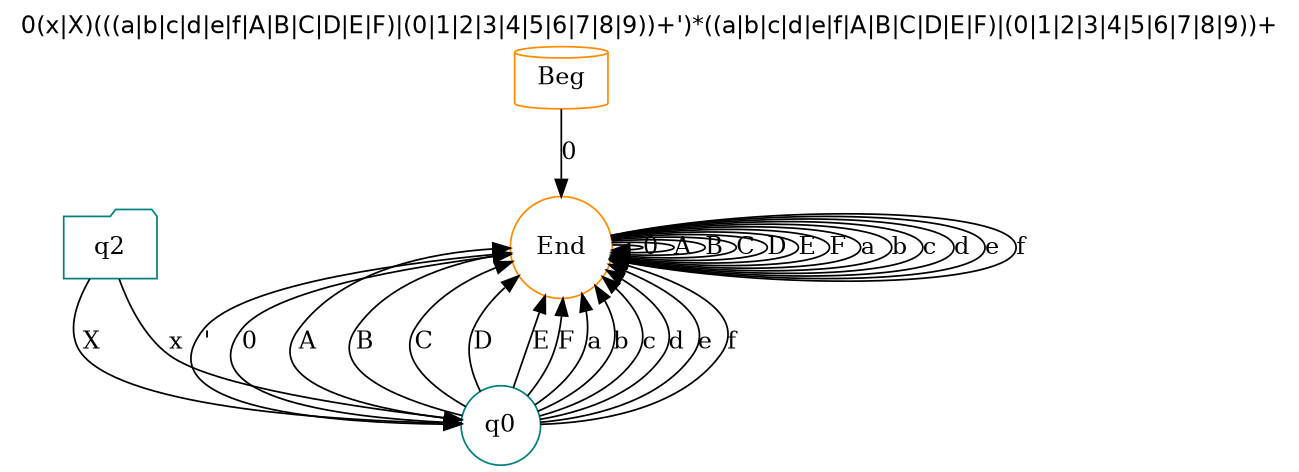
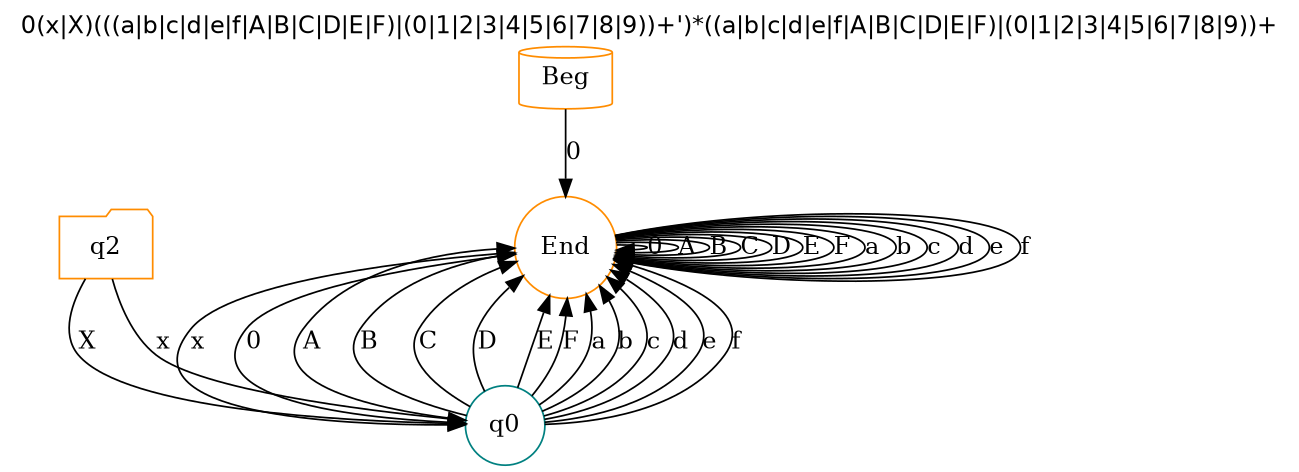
(110, 248) -> (106, 248)
(207, 342) -> (198, 342)
